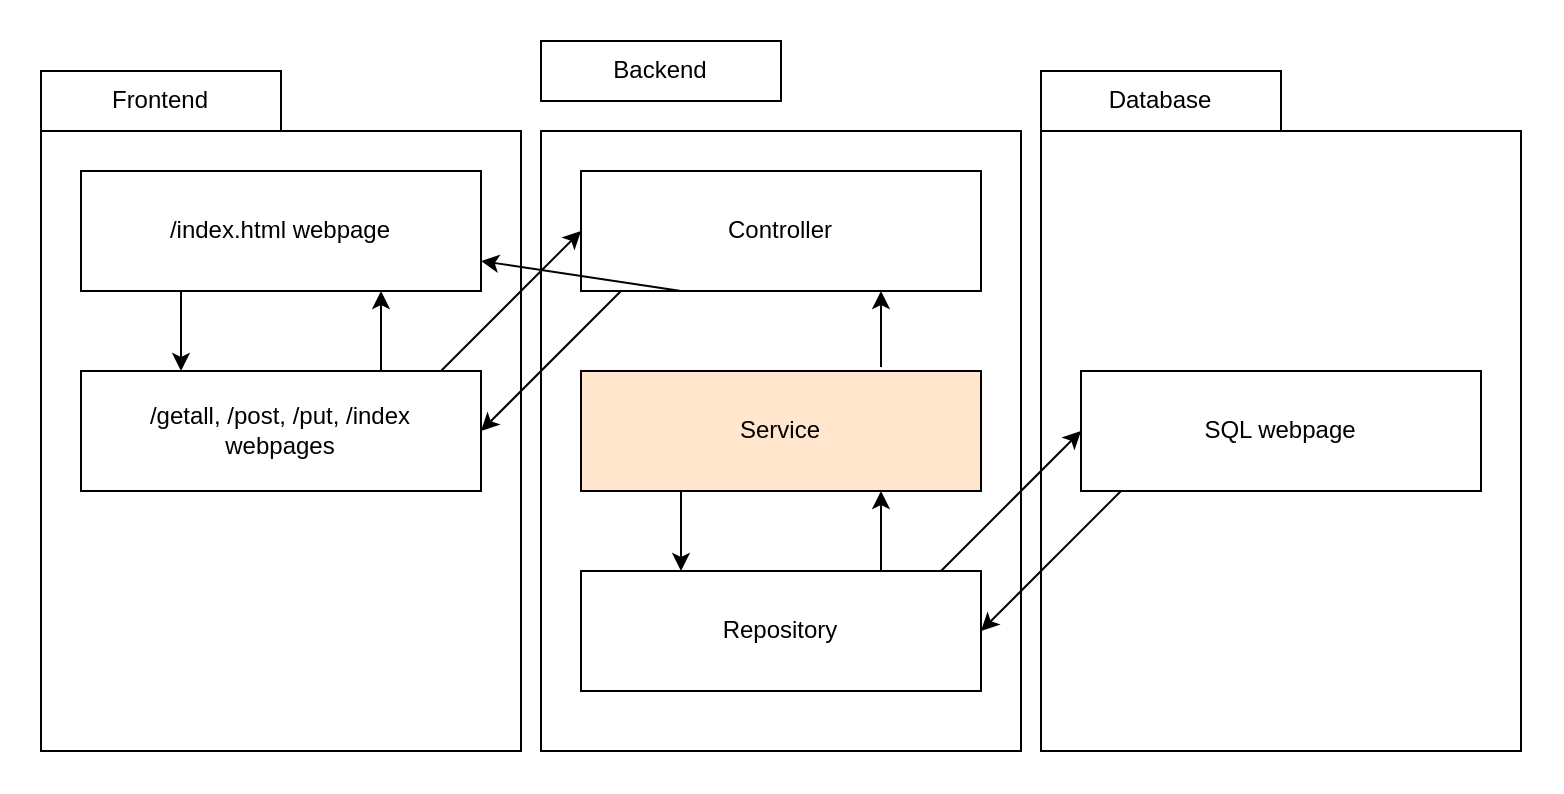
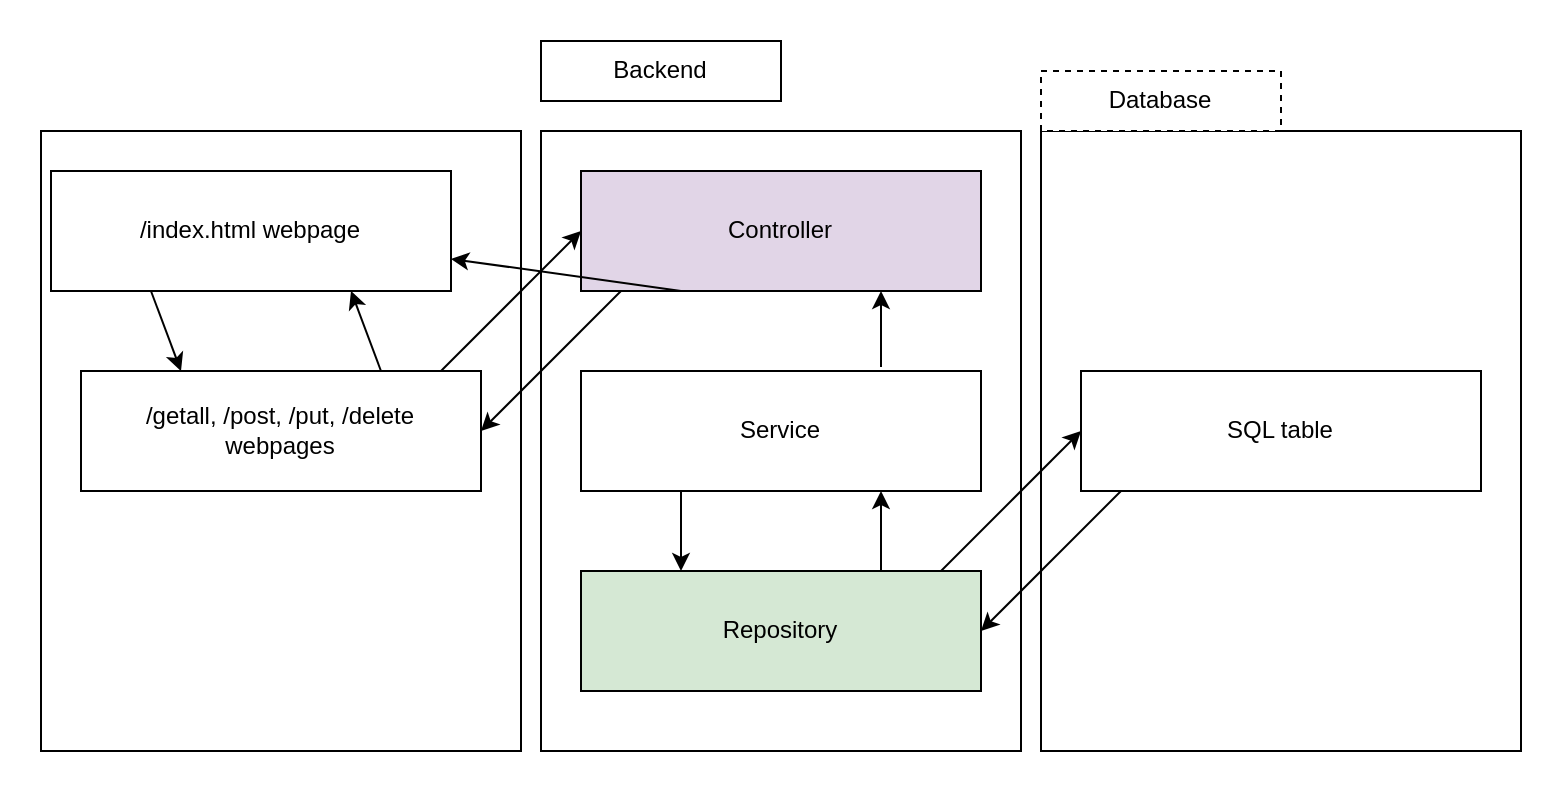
(161, 101) -> none
(1161, 101) -> (1161, 101)
(281, 231) -> (251, 231)
(781, 231) -> (781, 231)
(281, 431) -> (281, 431)
(781, 431) -> (781, 431)
(1281, 431) -> (1281, 431)
(781, 631) -> (781, 631)
